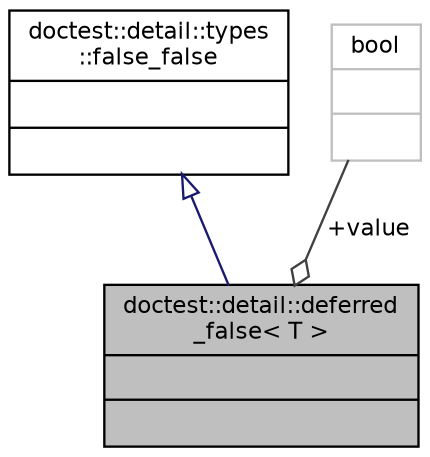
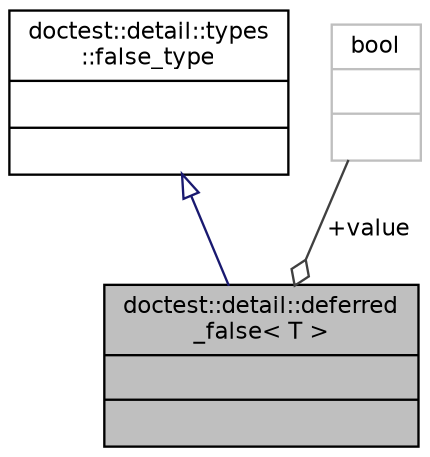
(149, 57) -> (149, 57)
